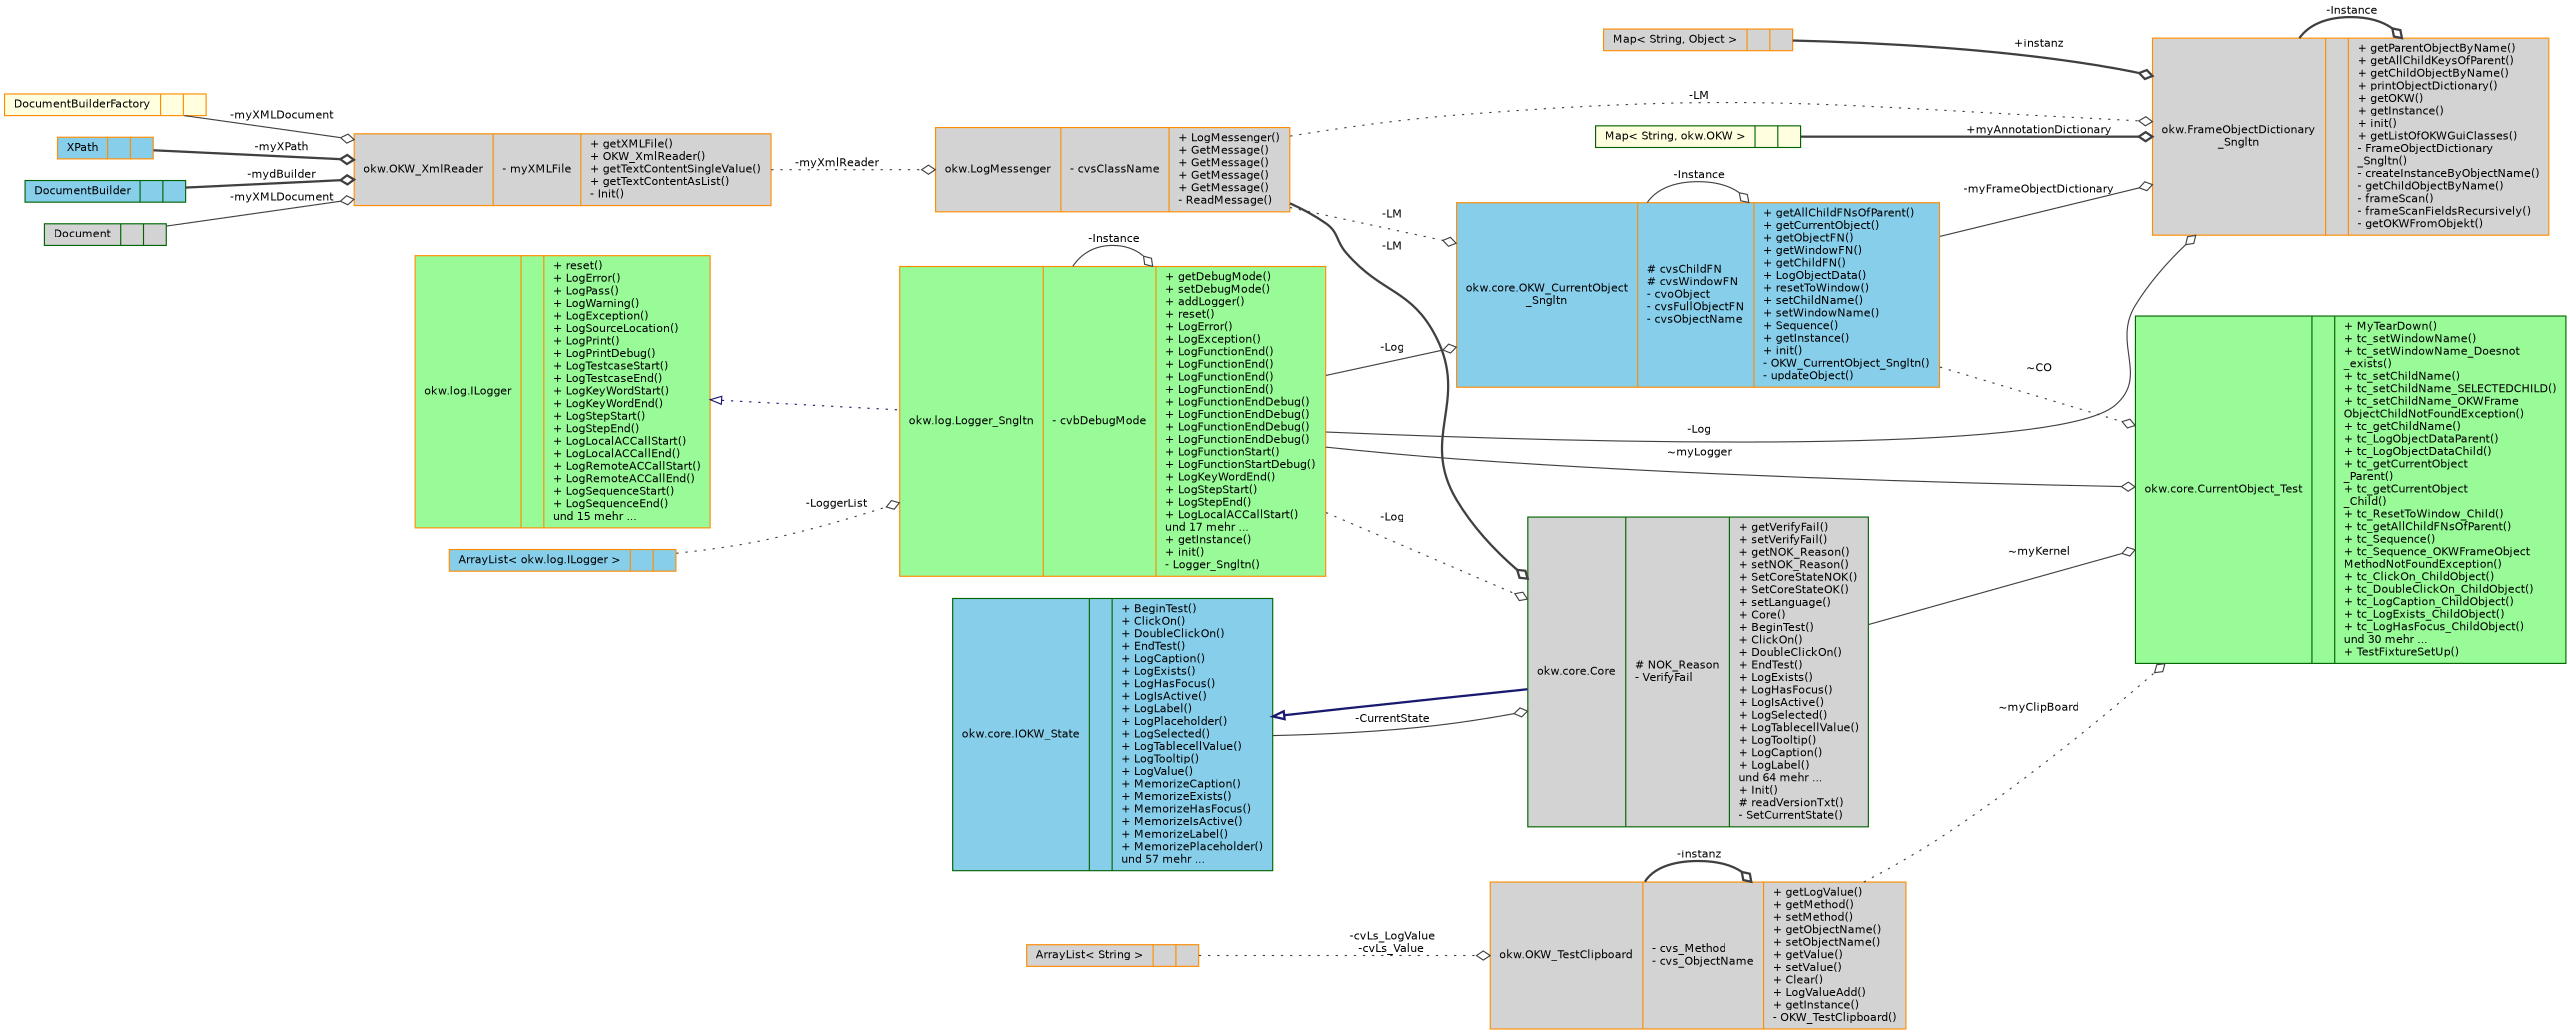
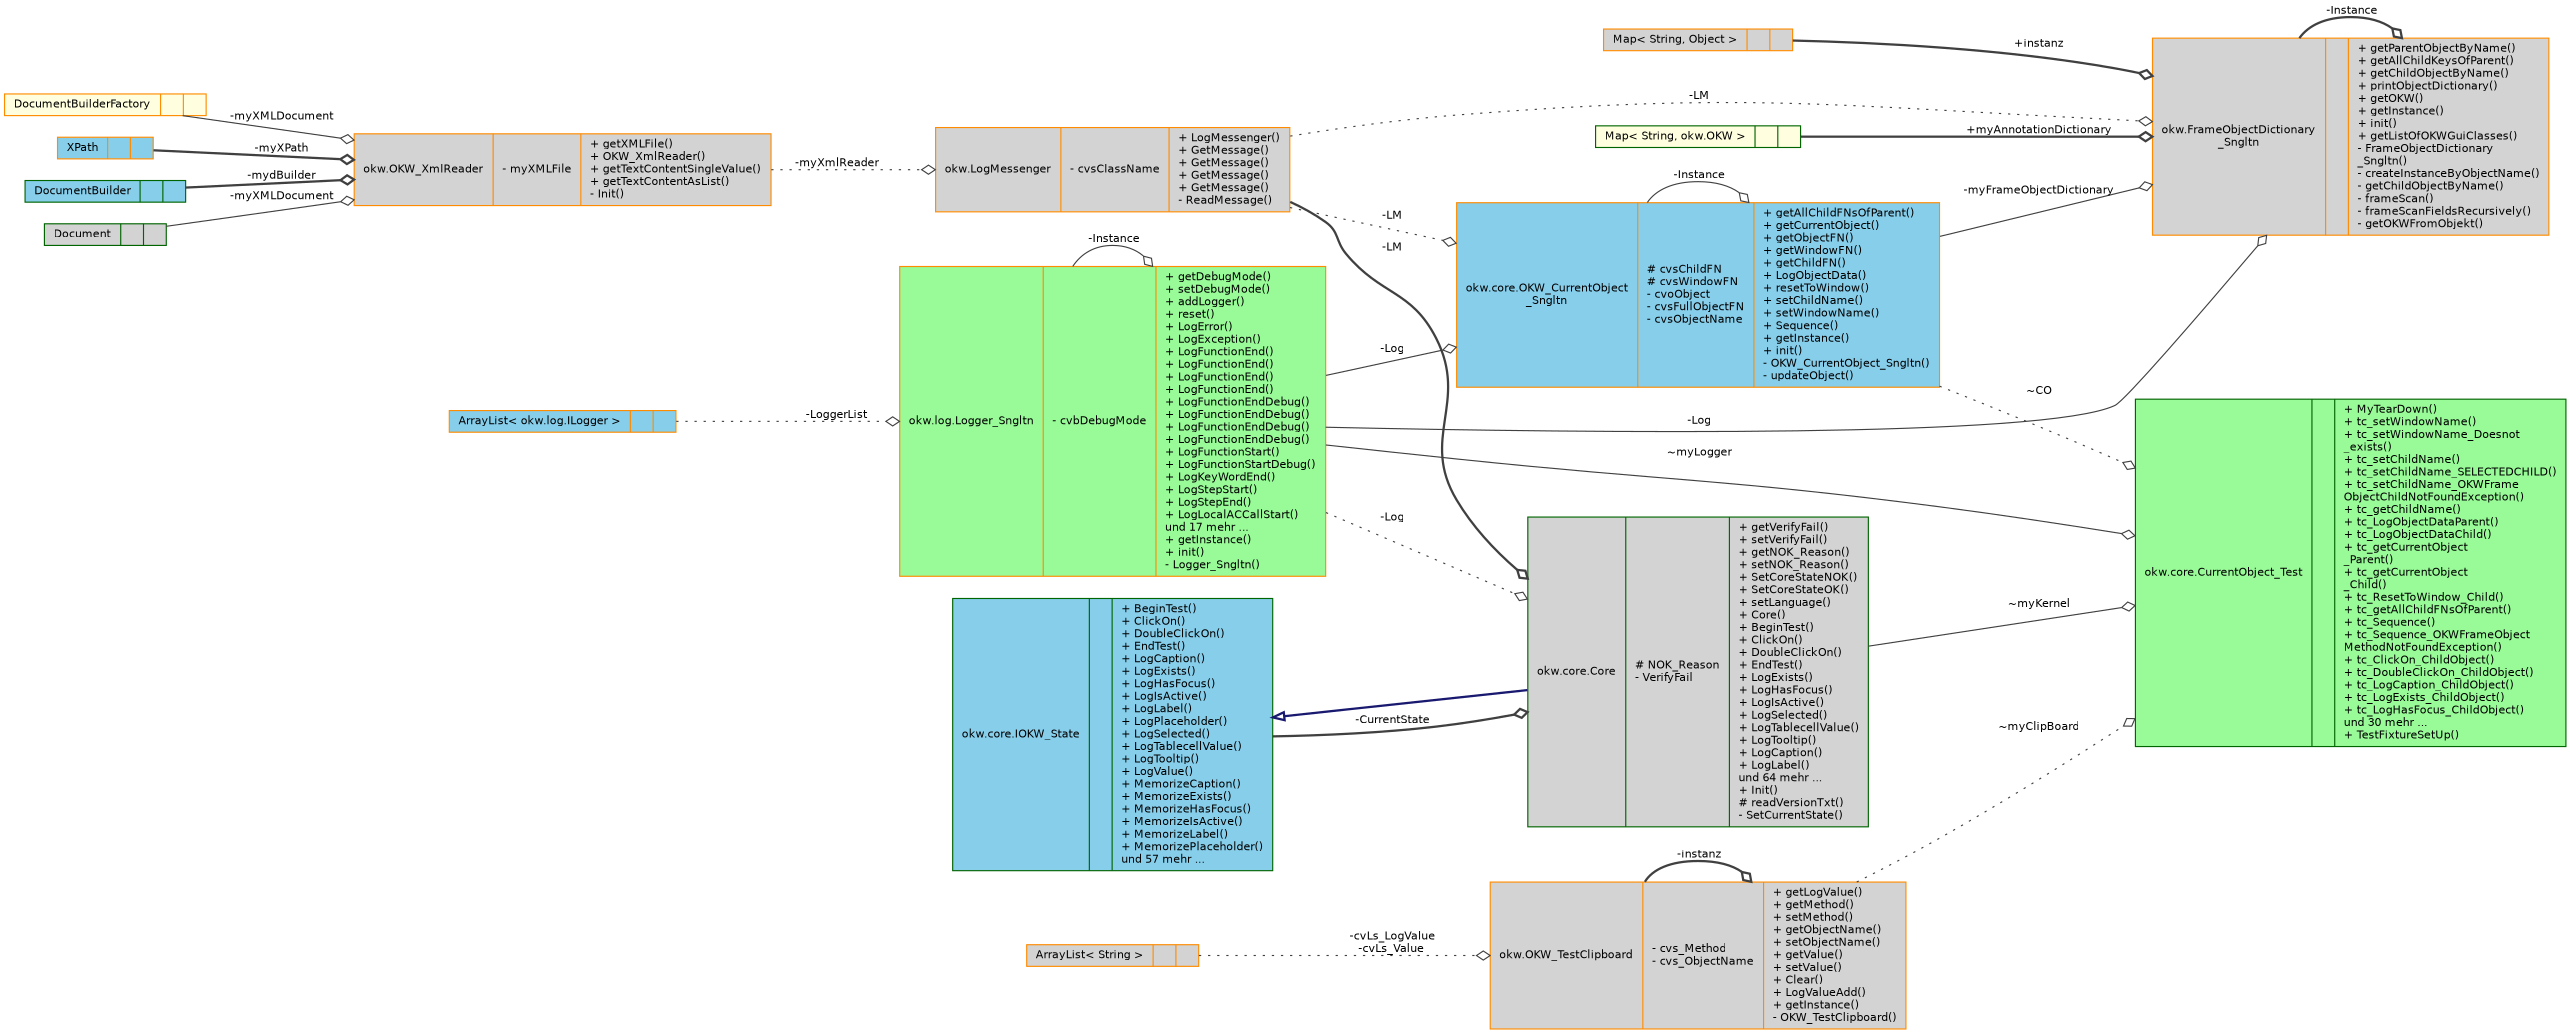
(563, 392) -> none
(1394, 730) -> (1394, 731)
